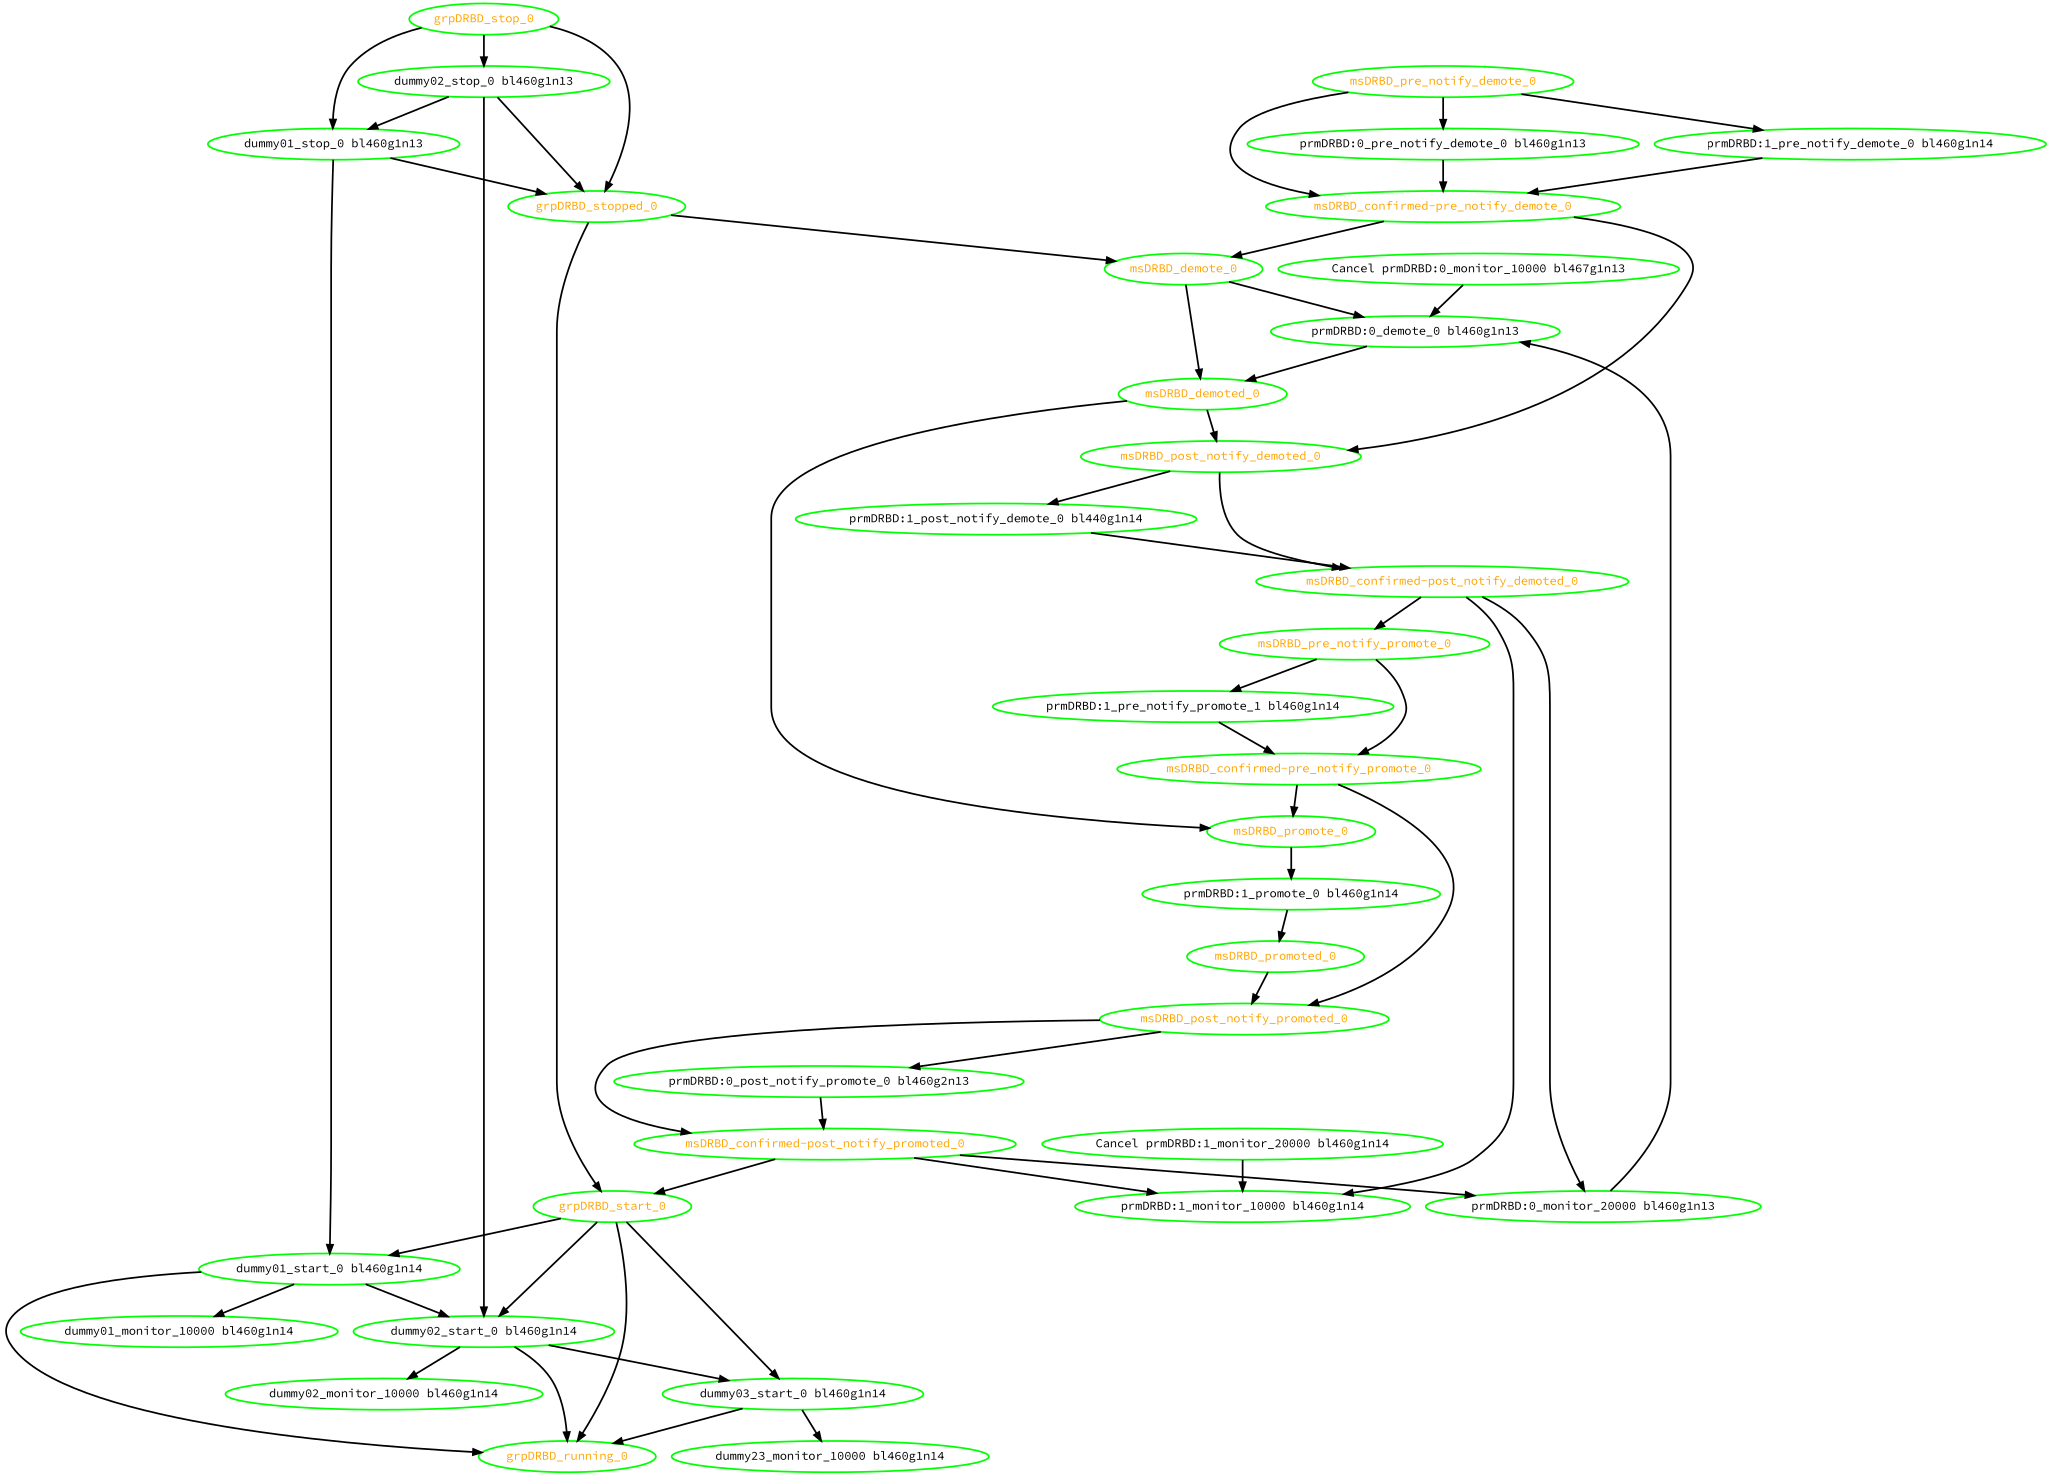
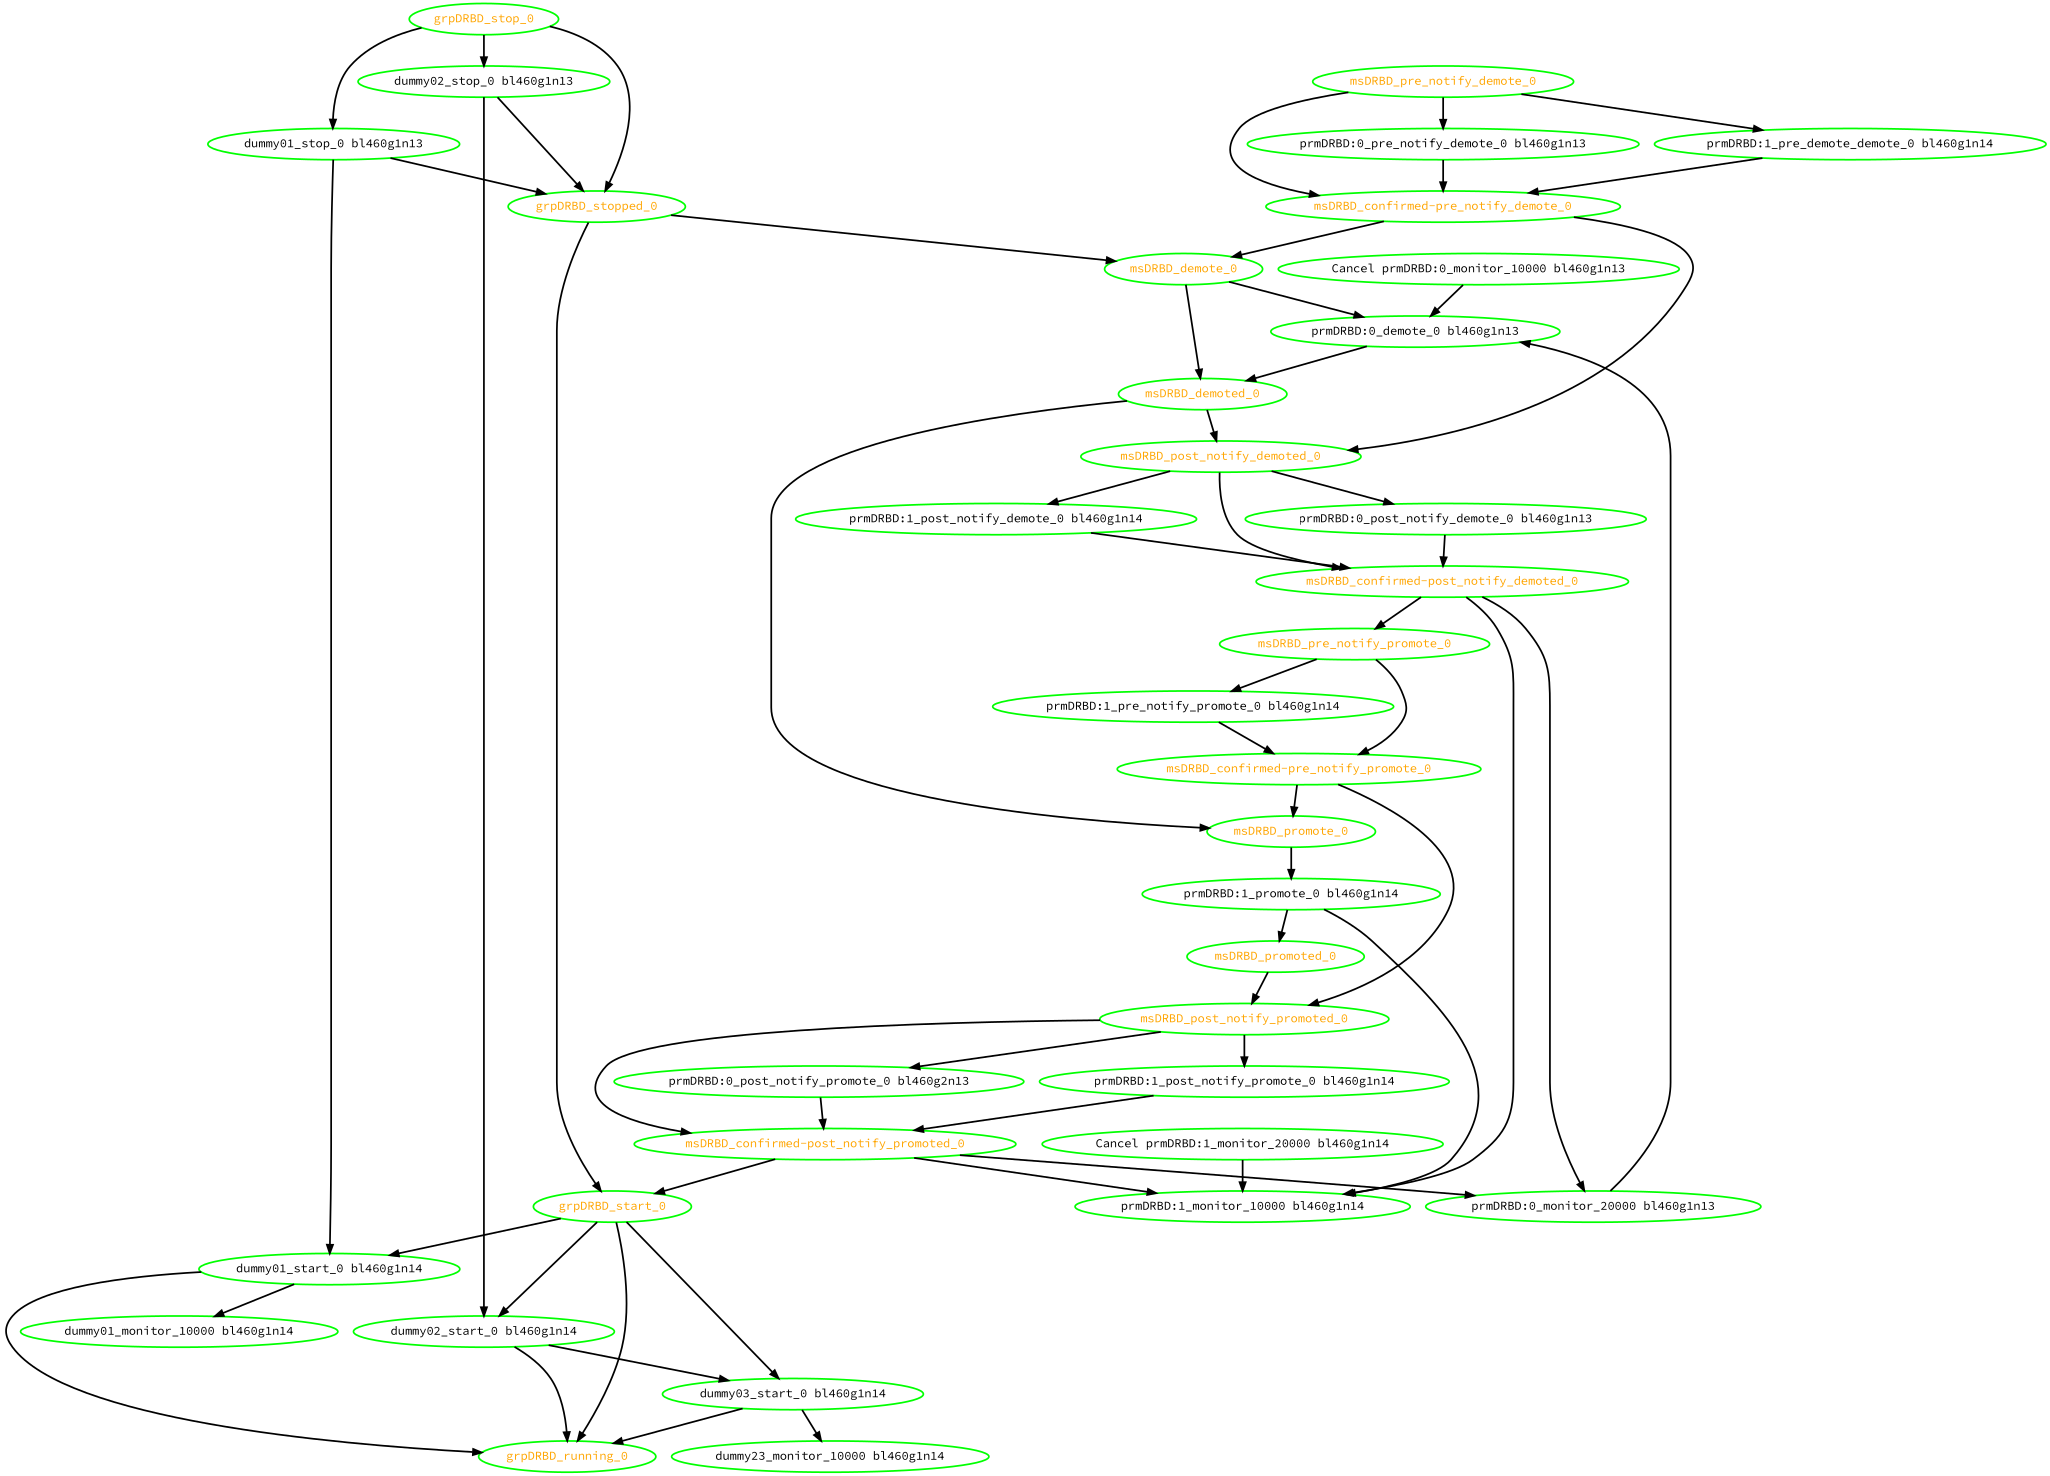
(413, 111) -> none
(1850, 144) -> (1850, 144)
(1479, 269) -> (1479, 269)
(996, 519) -> (996, 519)
none -> (1446, 519)
(1193, 707) -> (1193, 707)
none -> (1470, 1059)
none -> (1244, 1082)
(403, 1299) -> none
(384, 1394) -> none
